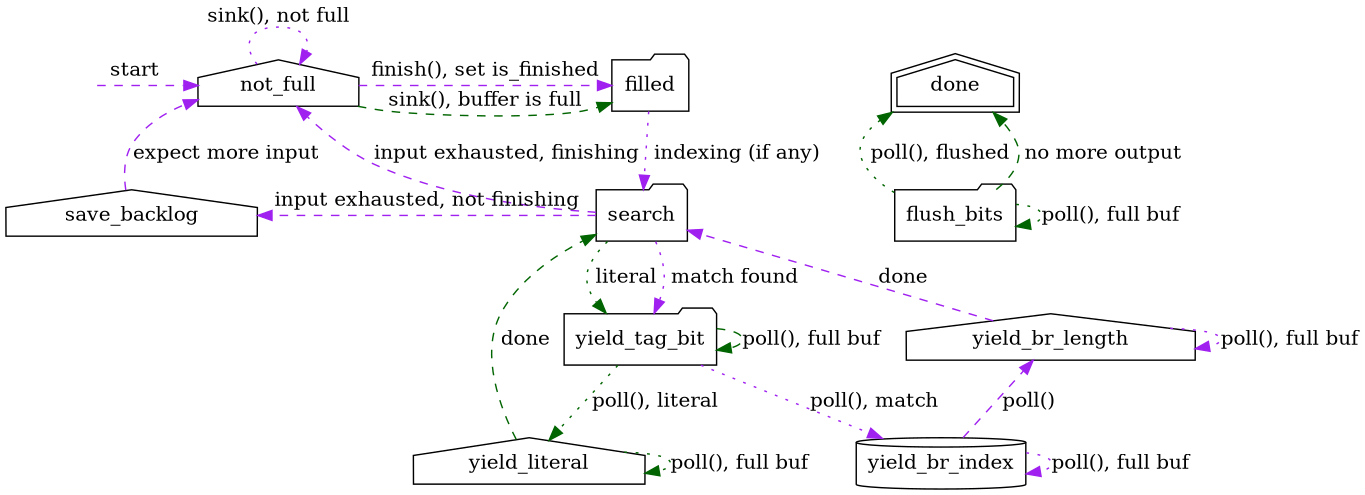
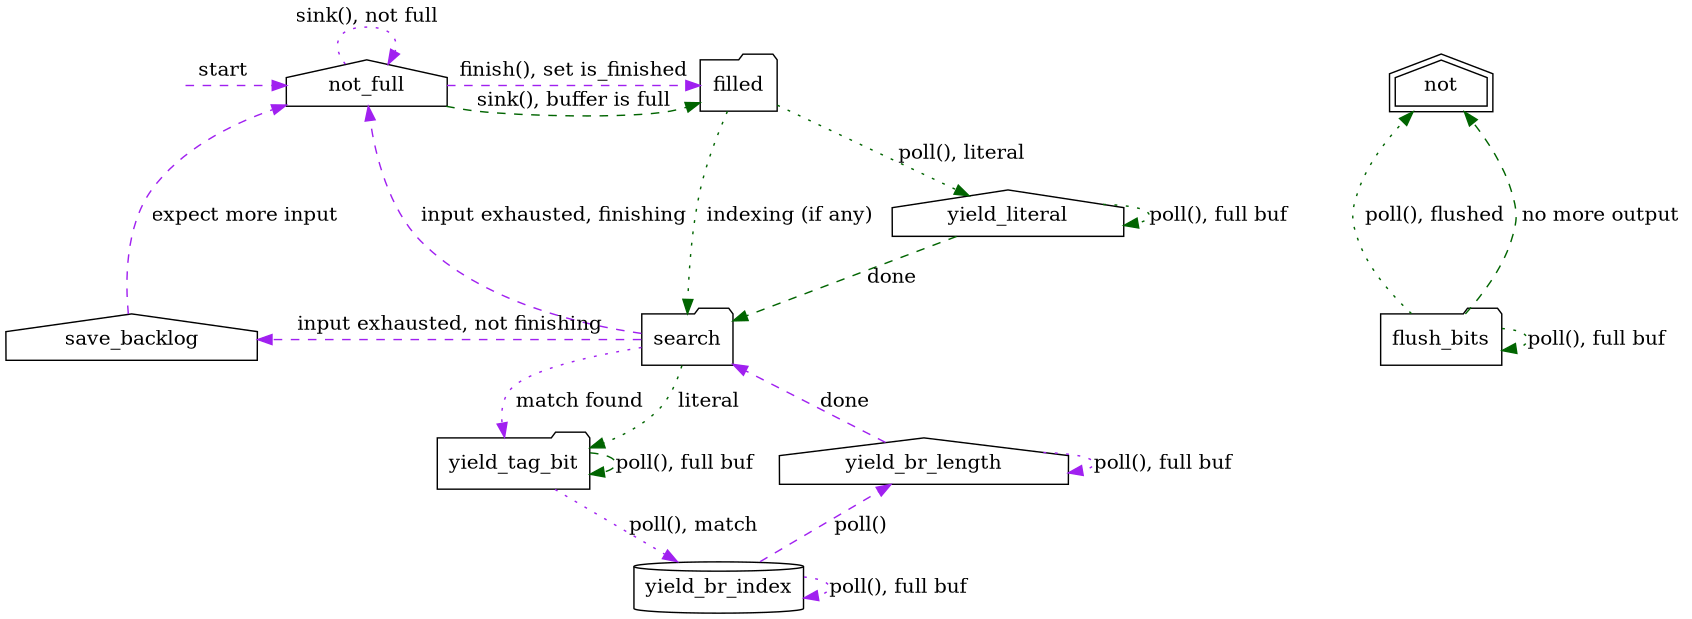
(955, 85) -> (1441, 85)
(647, 143) -> (698, 203)
(588, 398) -> (866, 147)
